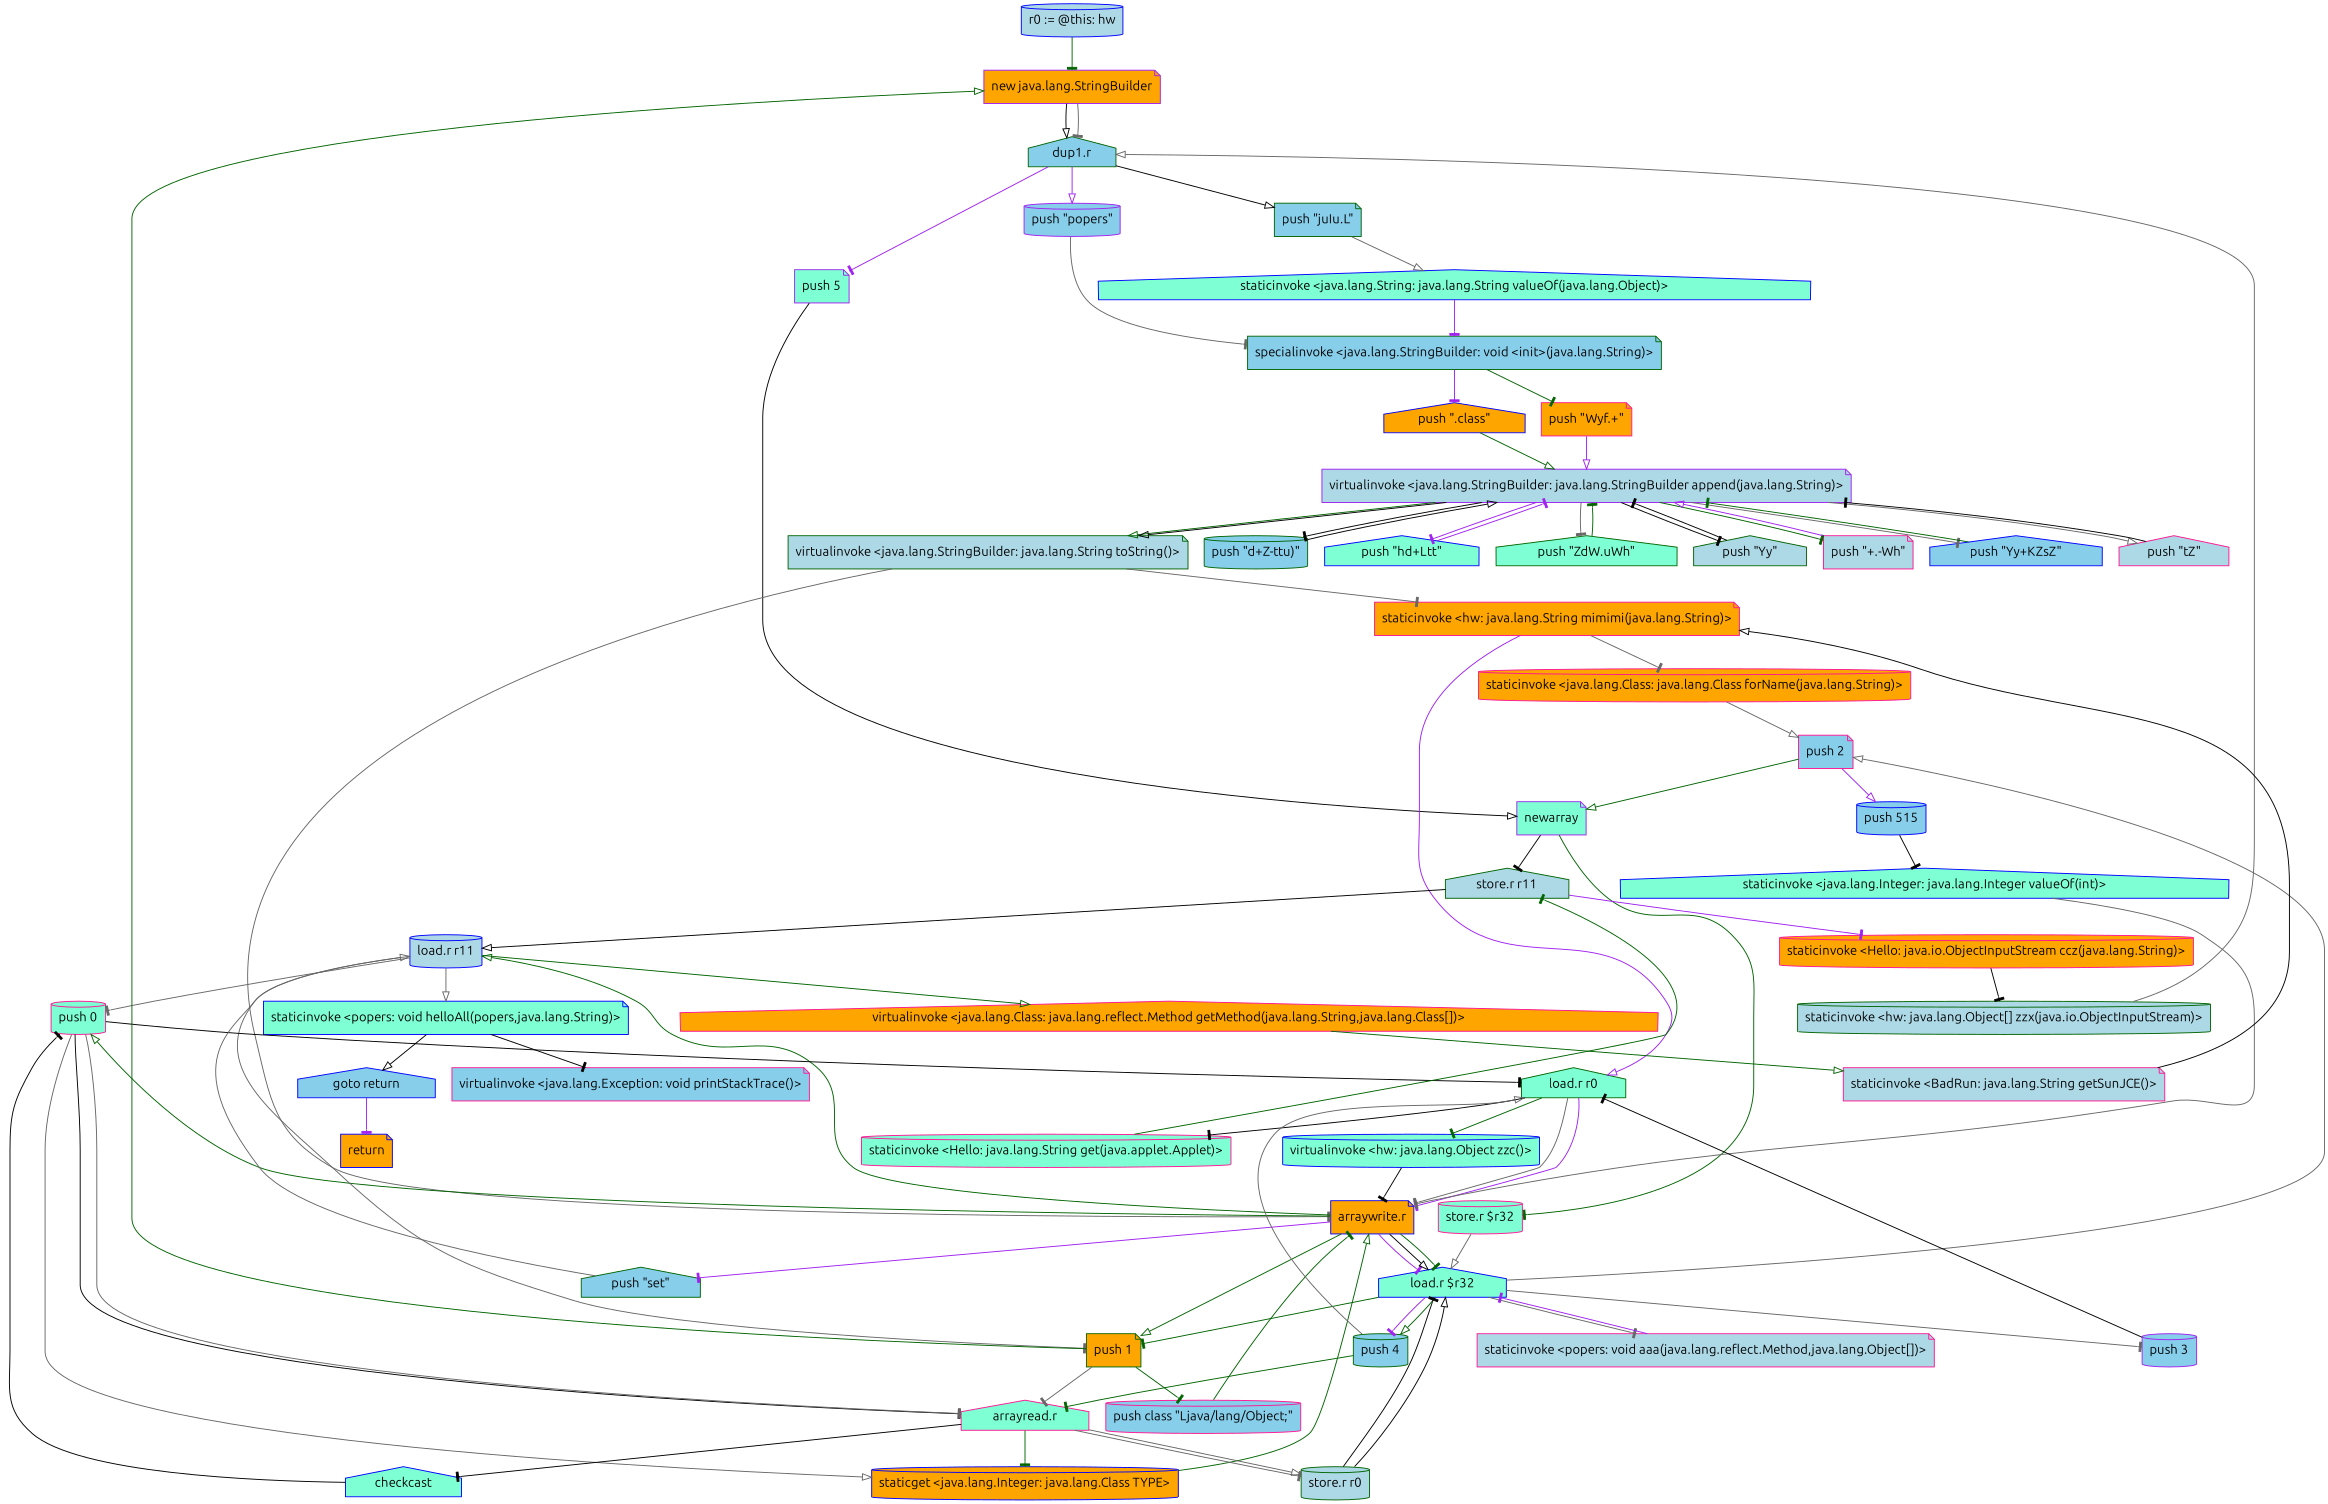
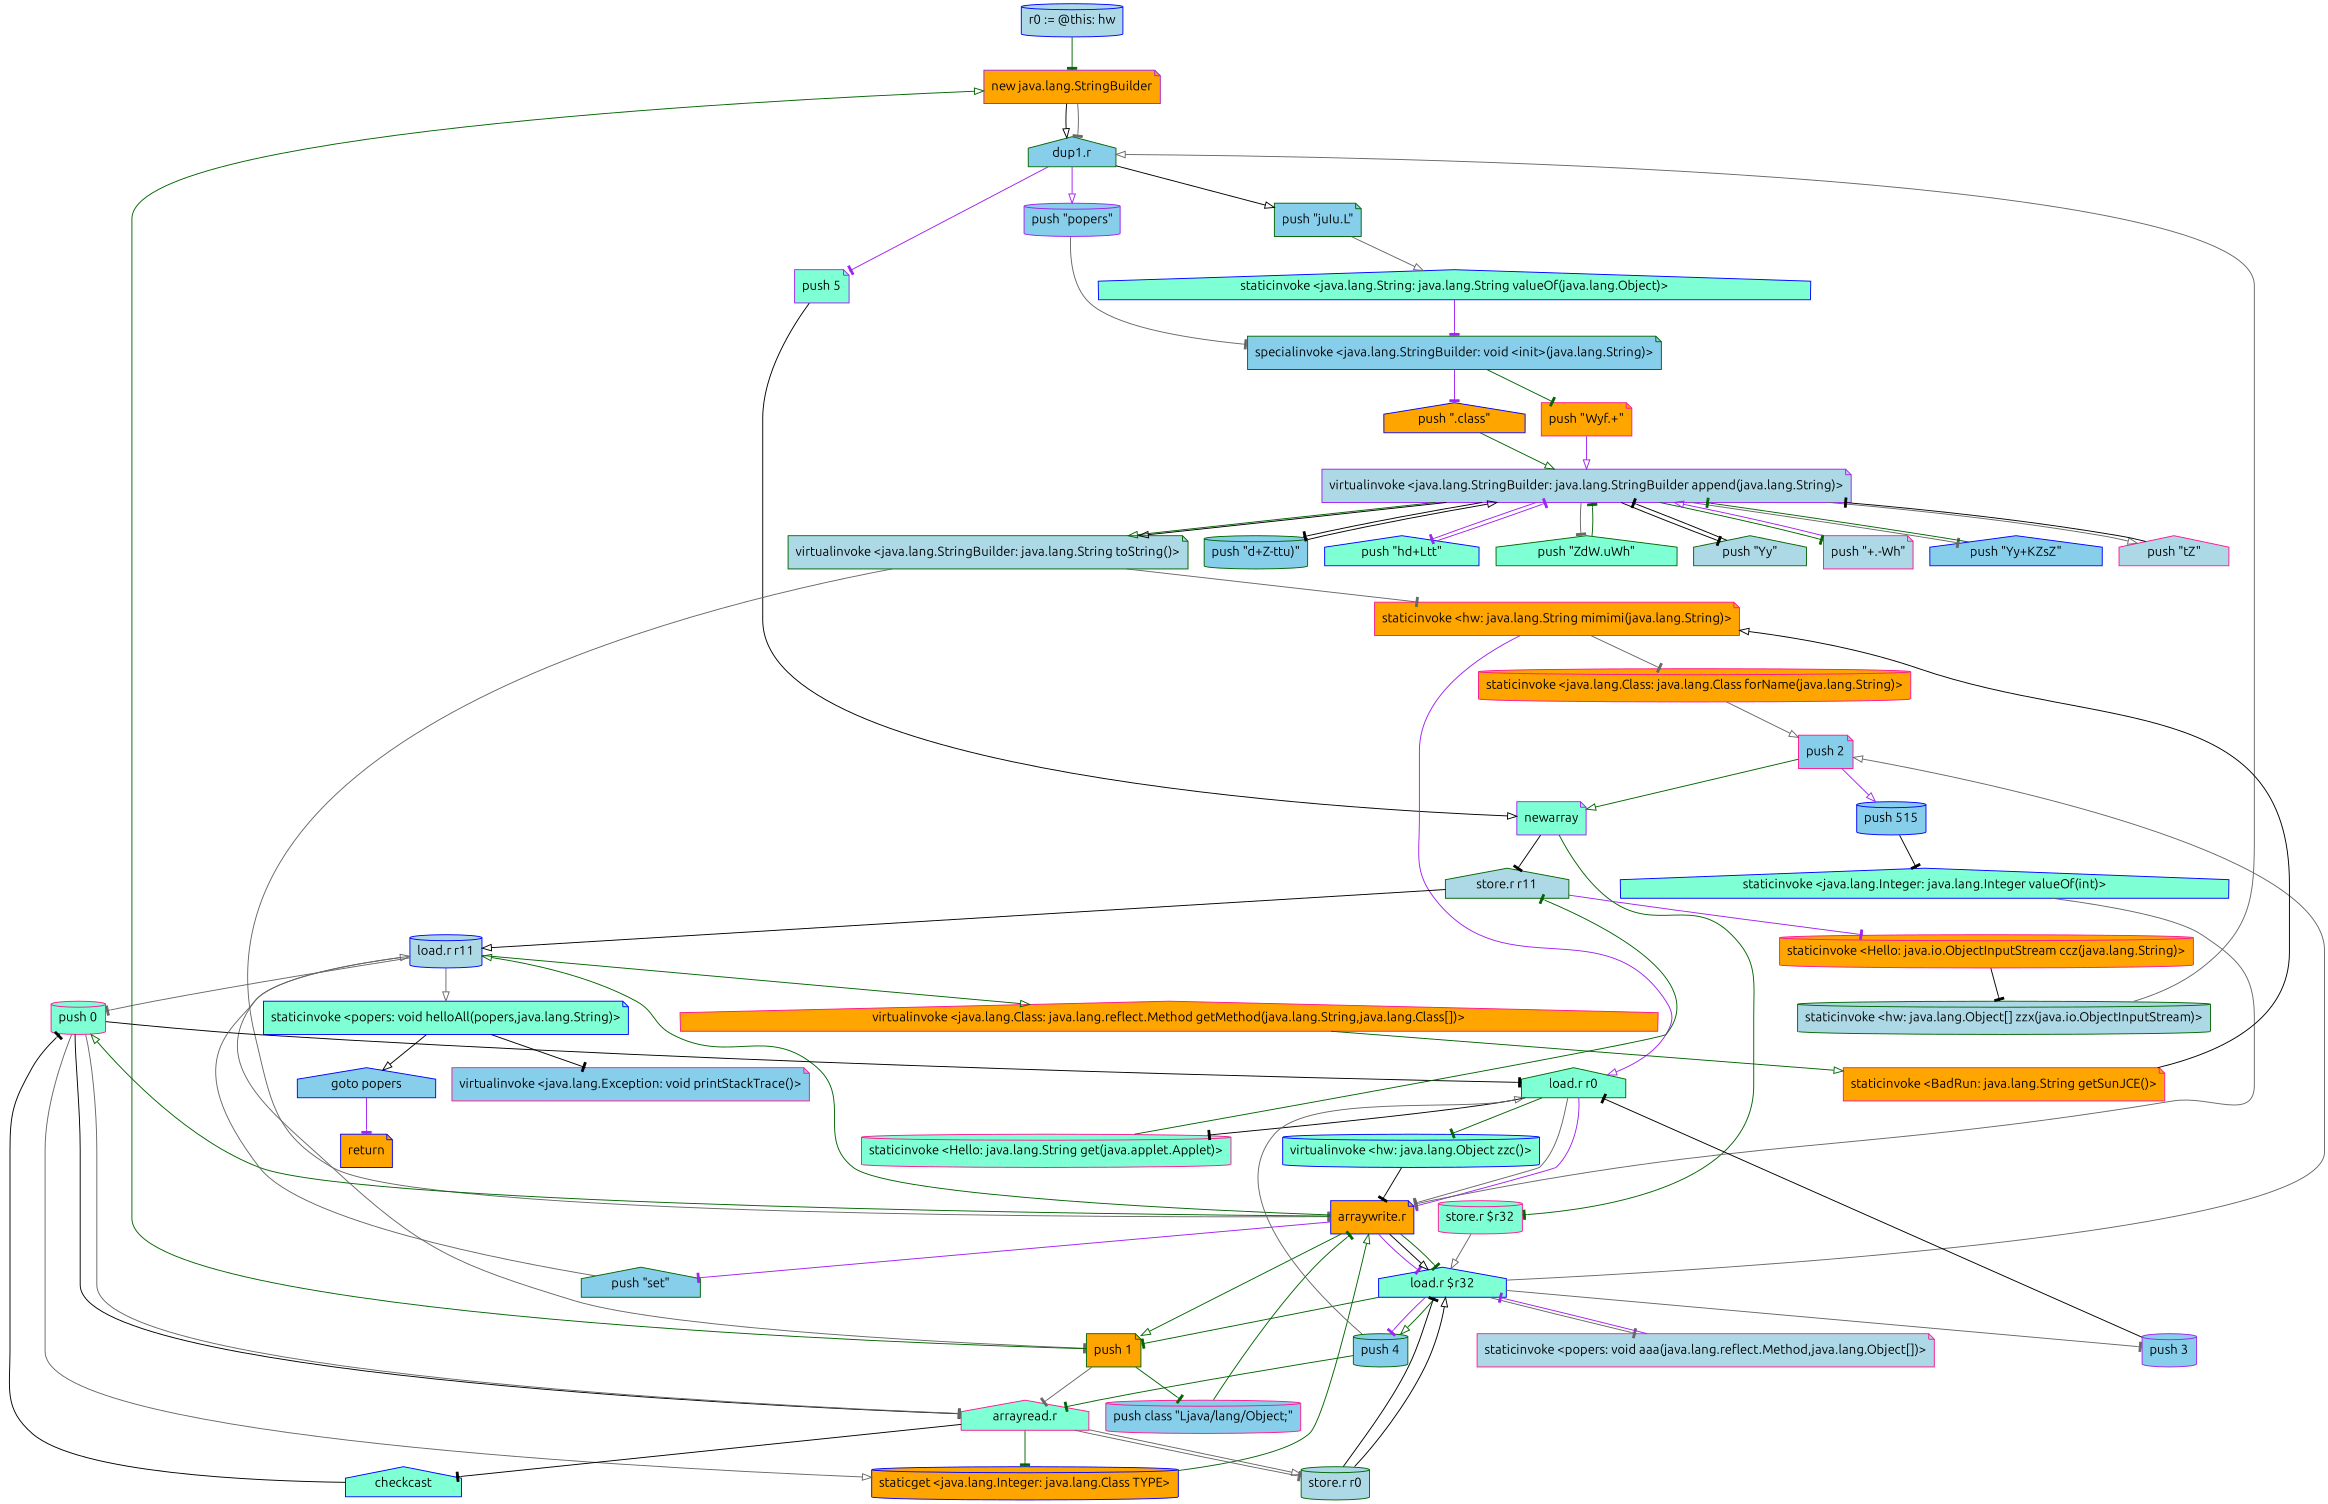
(367, 1084) -> (367, 1084)
(2004, 1084) -> (2004, 1084)
